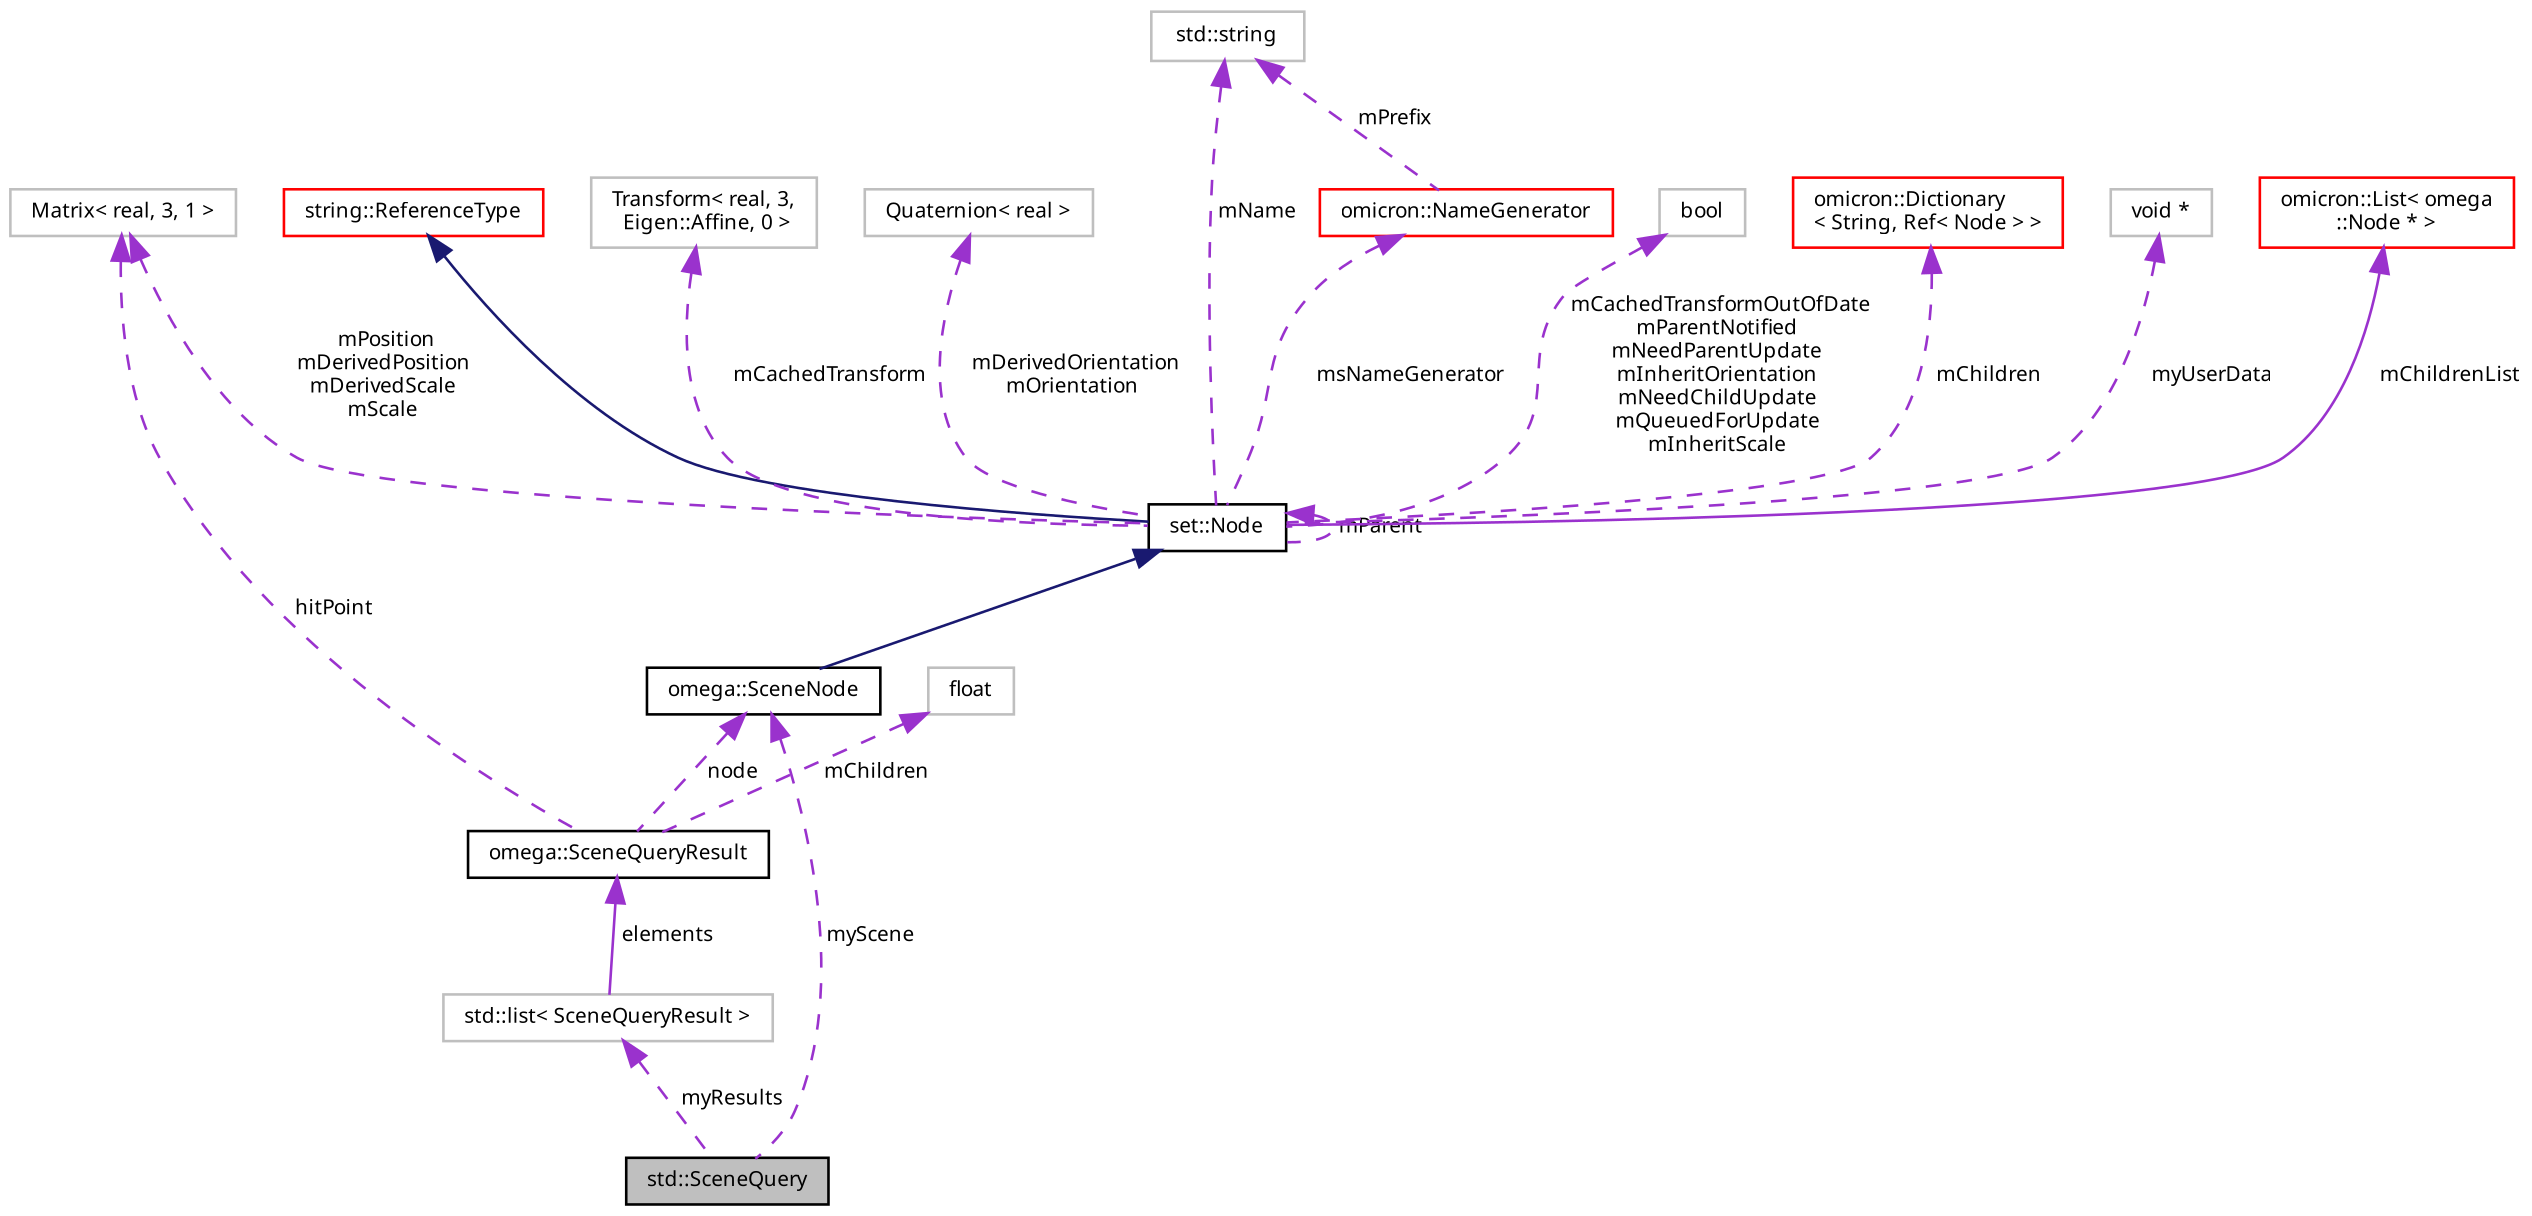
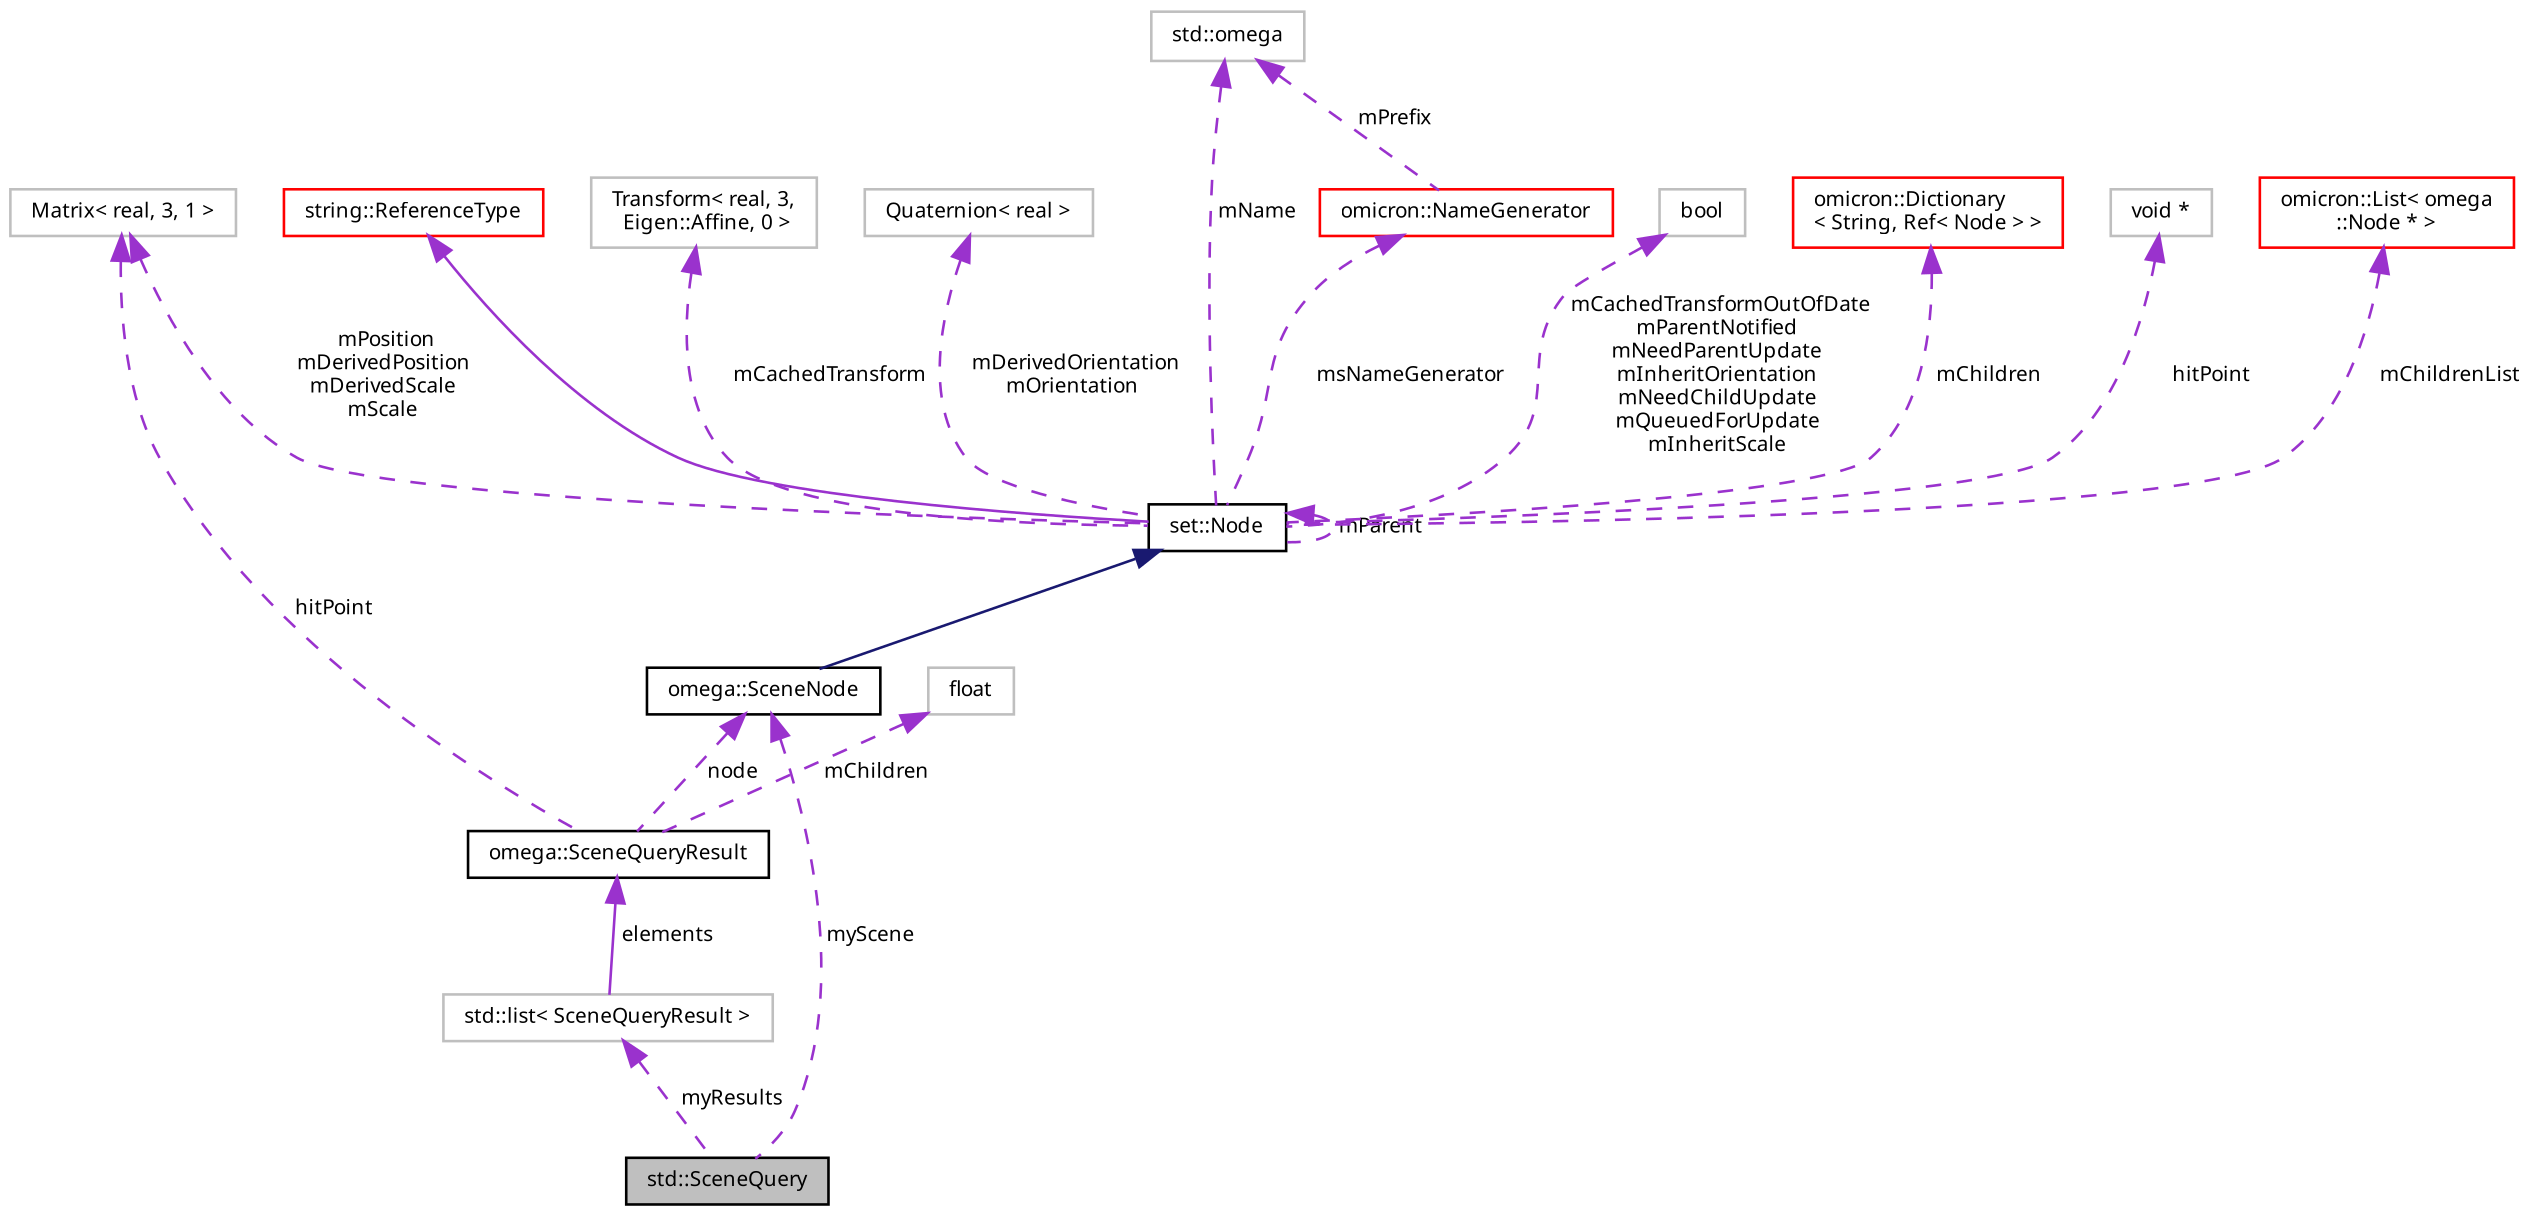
(1228, 36) -> (1228, 36)
(2209, 376) -> (2209, 376)
(719, 472) -> (719, 472)
(1894, 509) -> (1894, 509)
